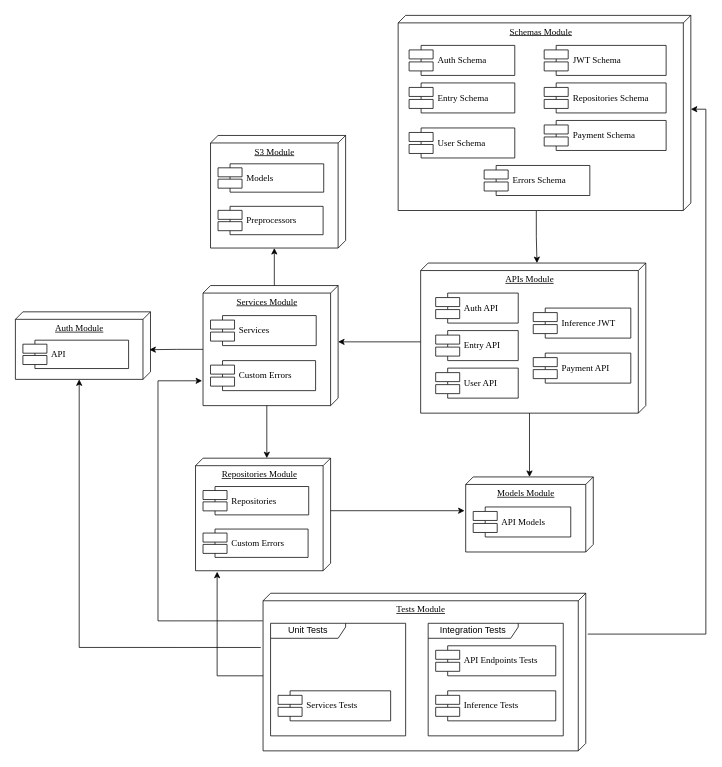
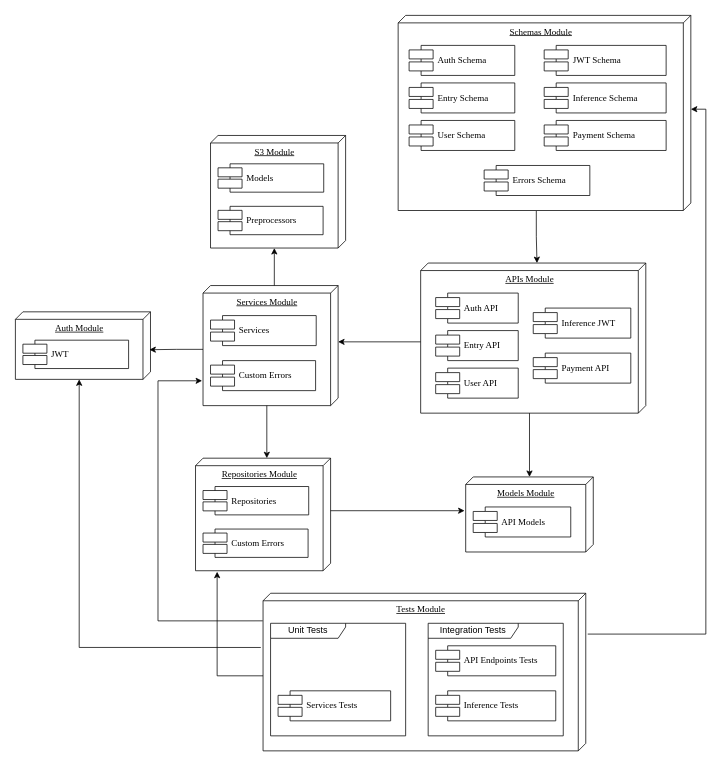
(617, 98) -> (612, 98)
(462, 143) -> (462, 135)
(59, 354) -> (59, 354)
